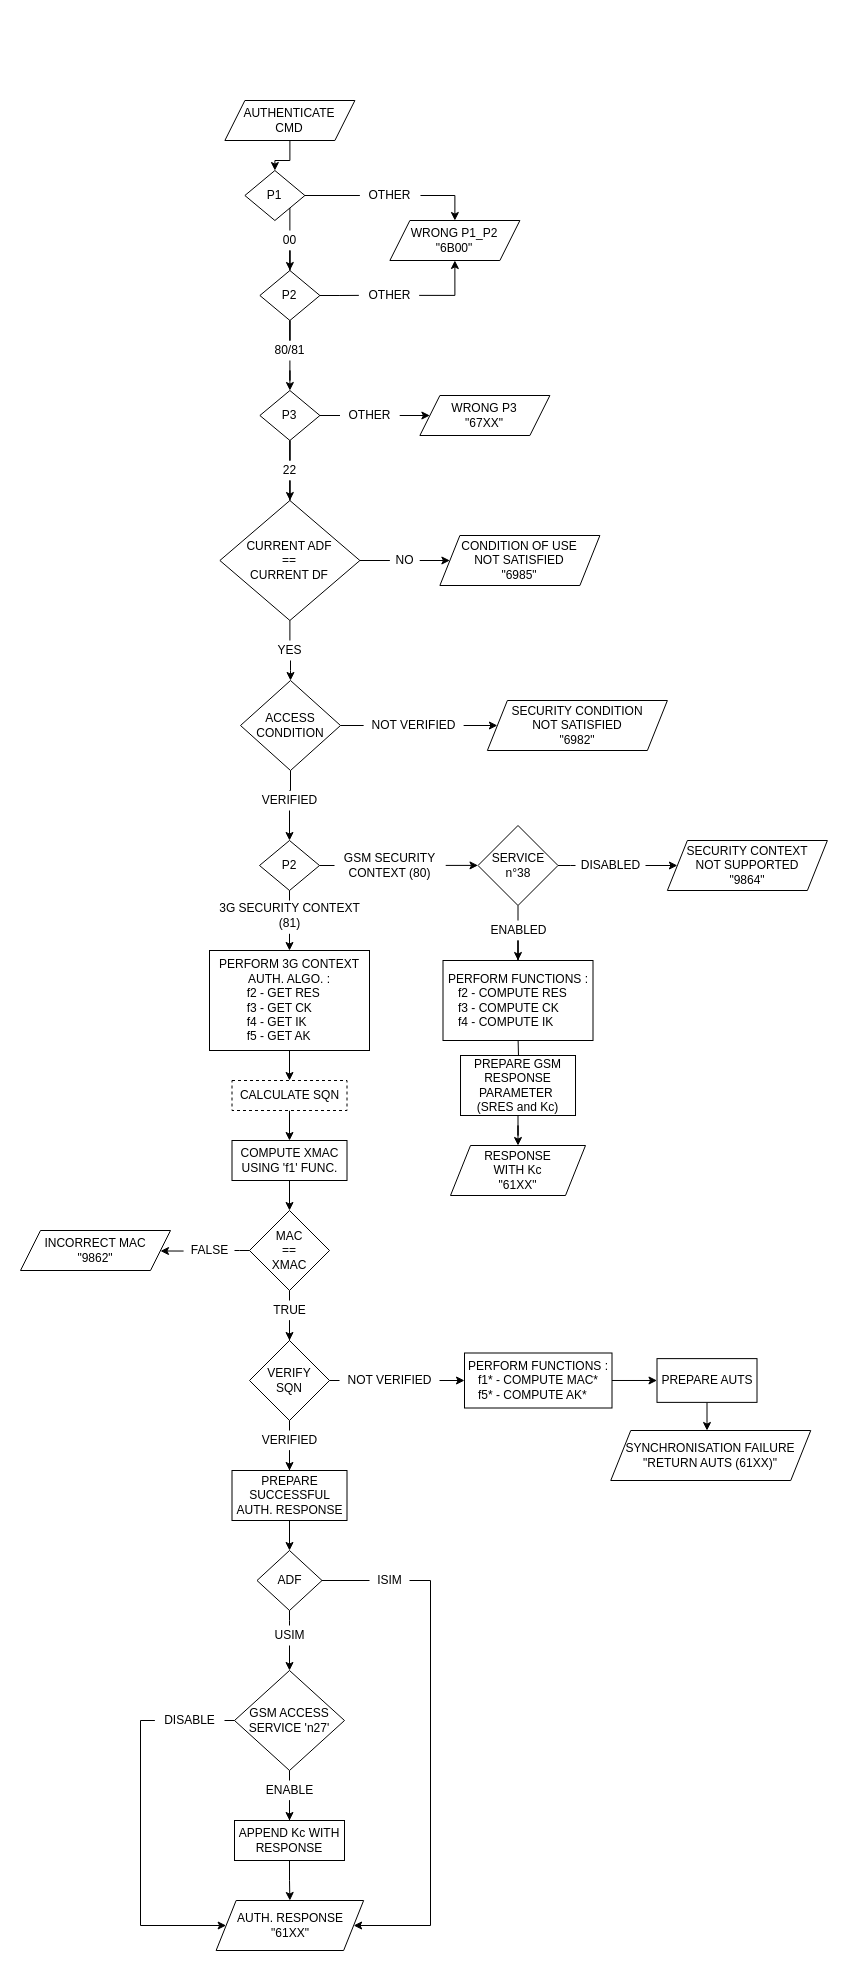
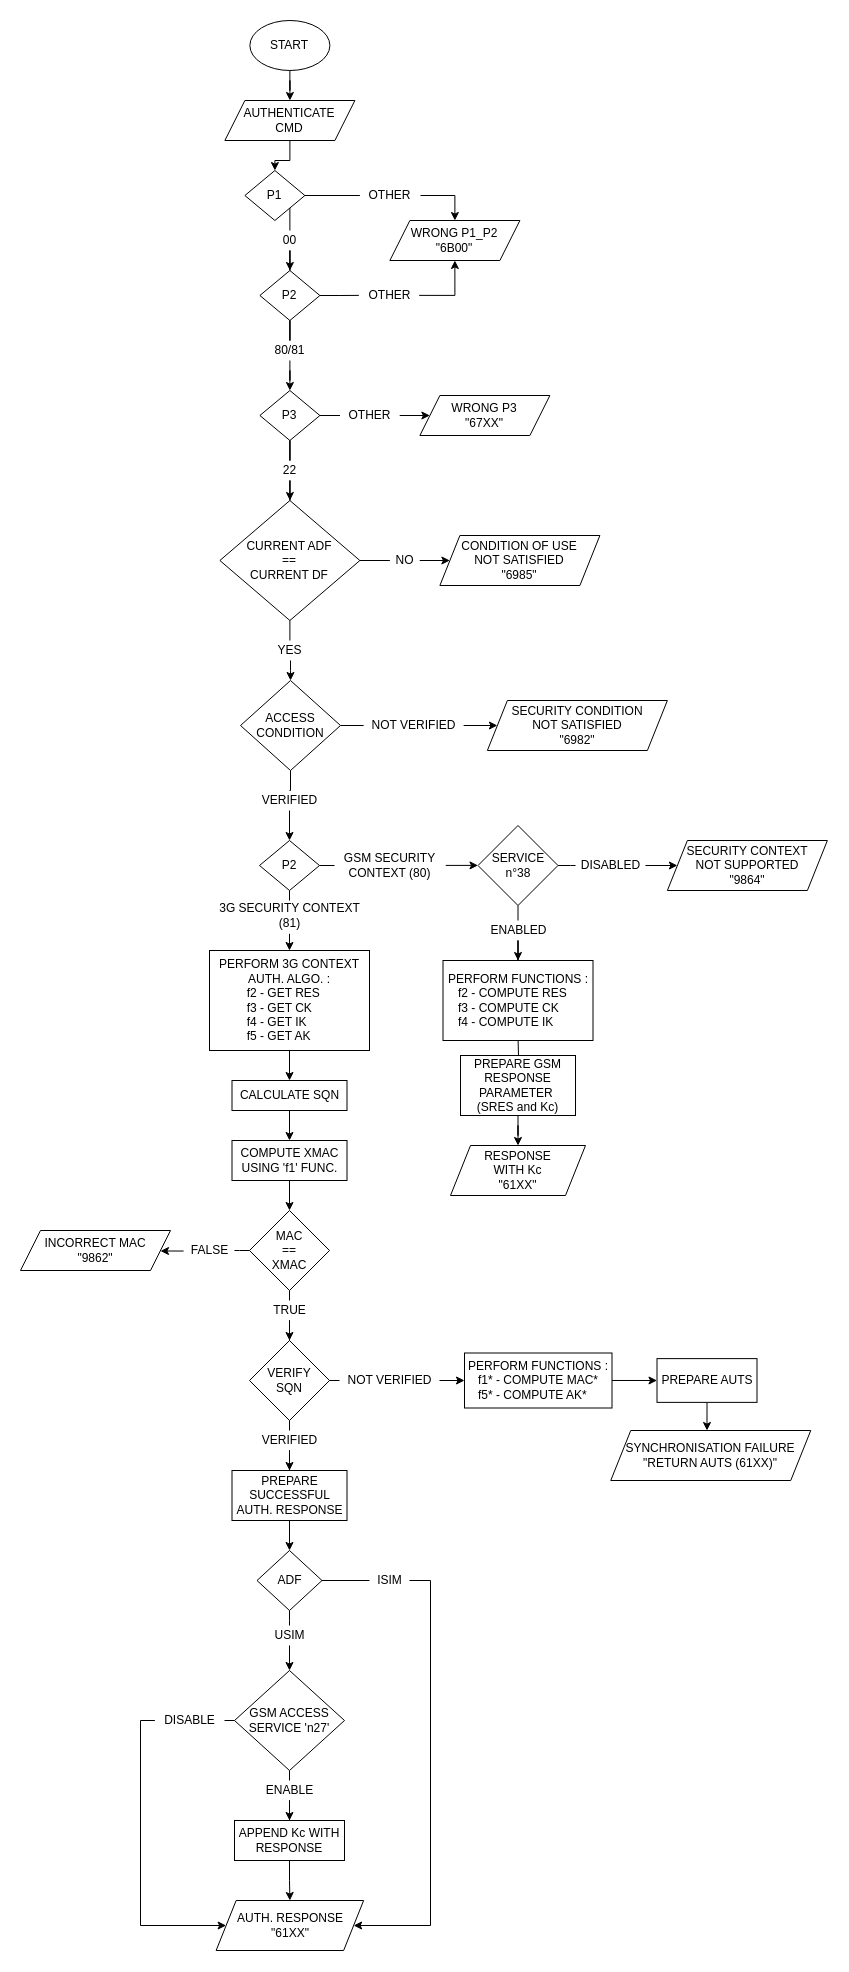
none -> (290, 46)
none -> (290, 90)
(290, 1096) -> (290, 1096)
